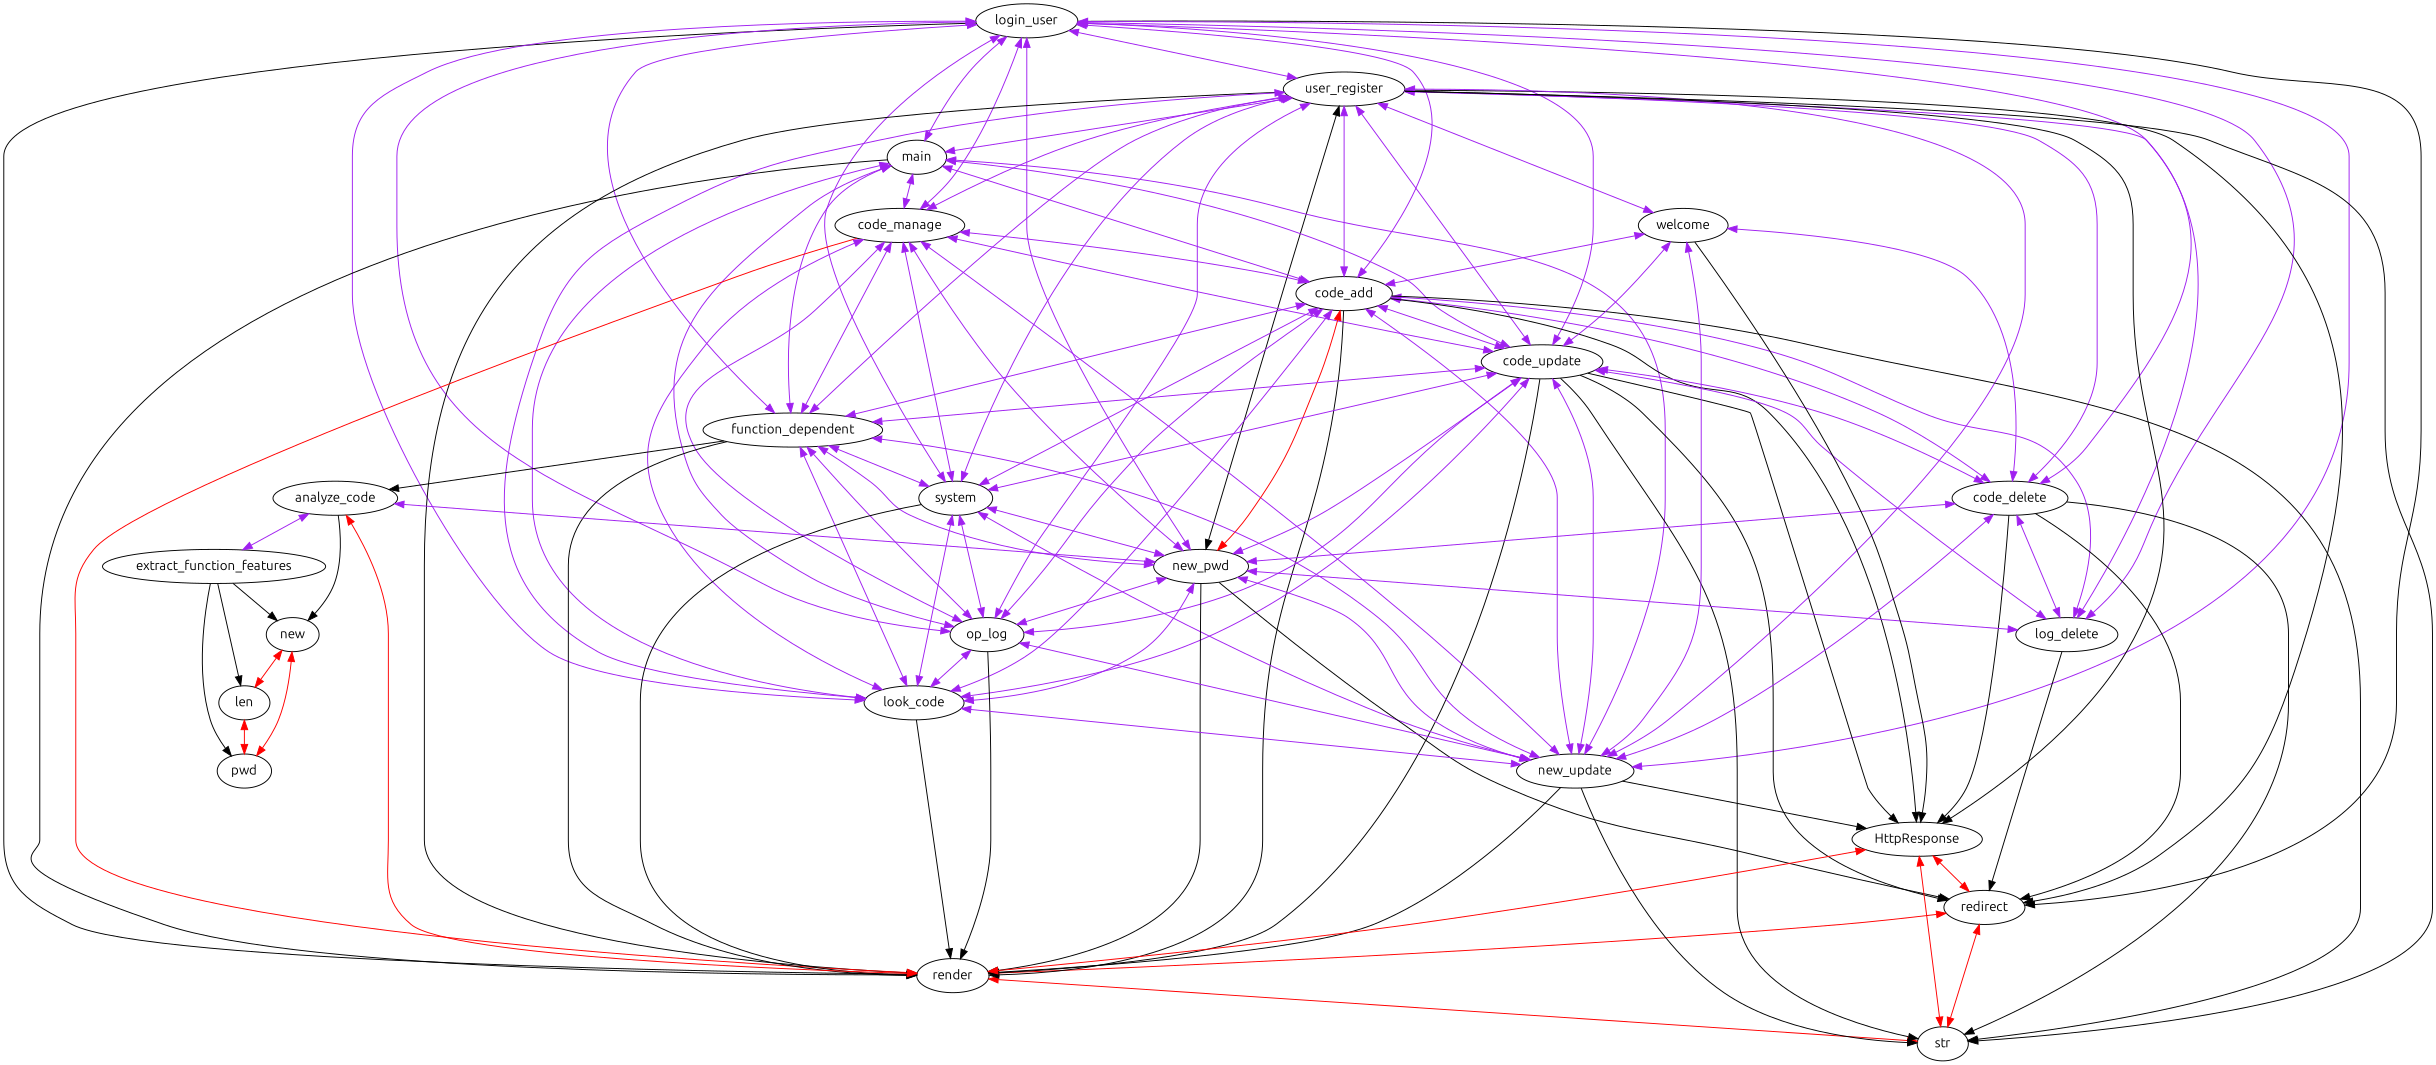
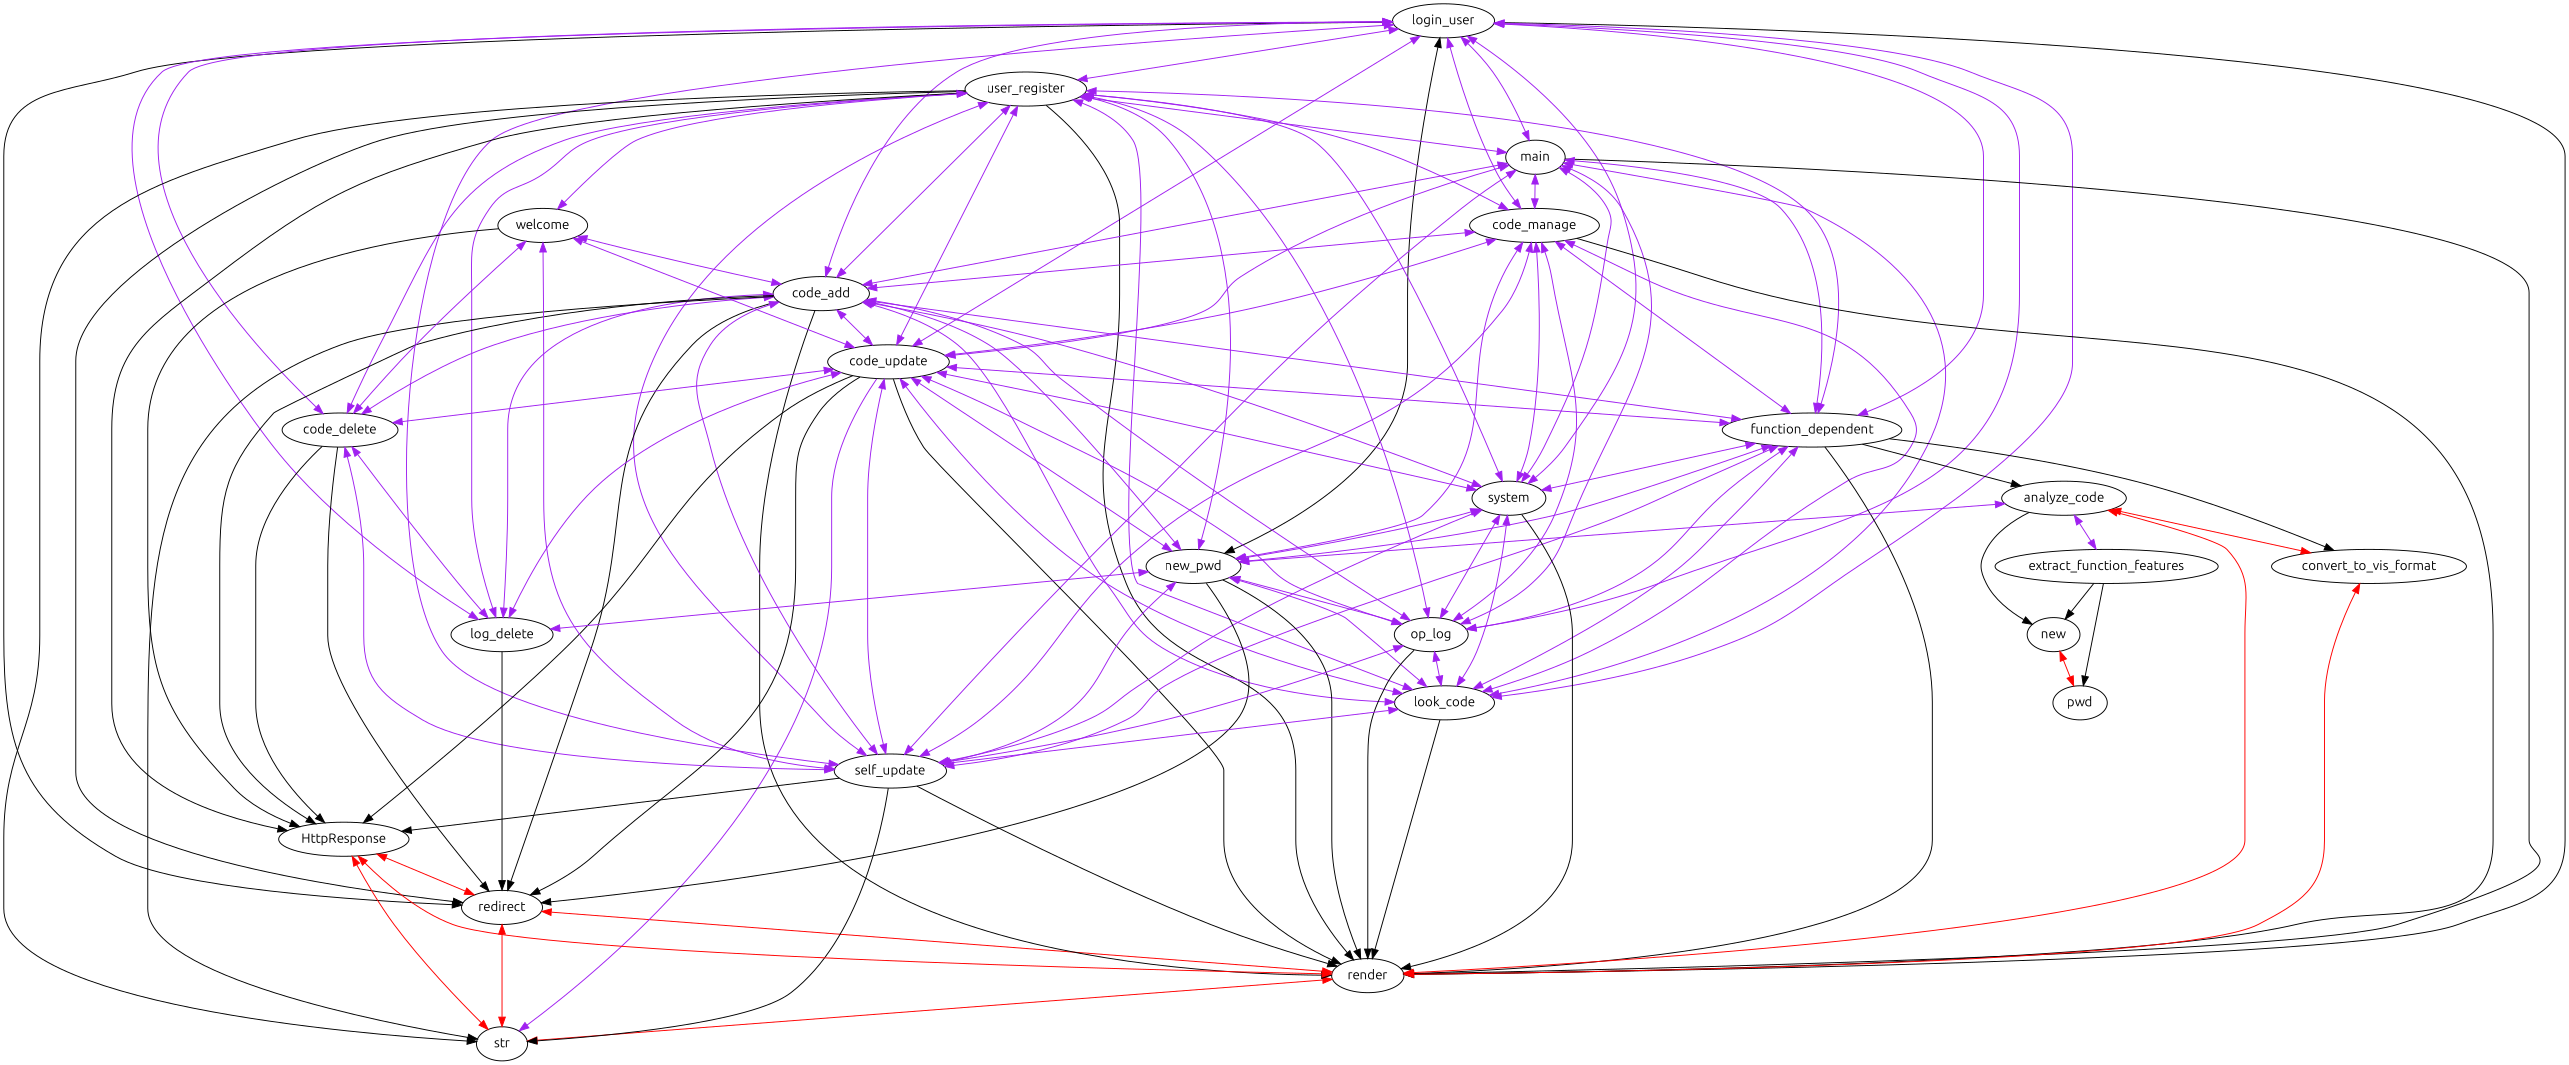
(1282, 296) -> (1225, 277)
(1052, 310) -> (1408, 338)
none -> (1593, 320)
(1294, 438) -> (1038, 387)
(1601, 533) -> none
none -> (611, 562)
none -> (2369, 566)
(244, 703) -> none
(76, 706) -> (2493, 752)
(1736, 734) -> (782, 743)
(2278, 766) -> none
(1575, 771) -> (890, 771)
